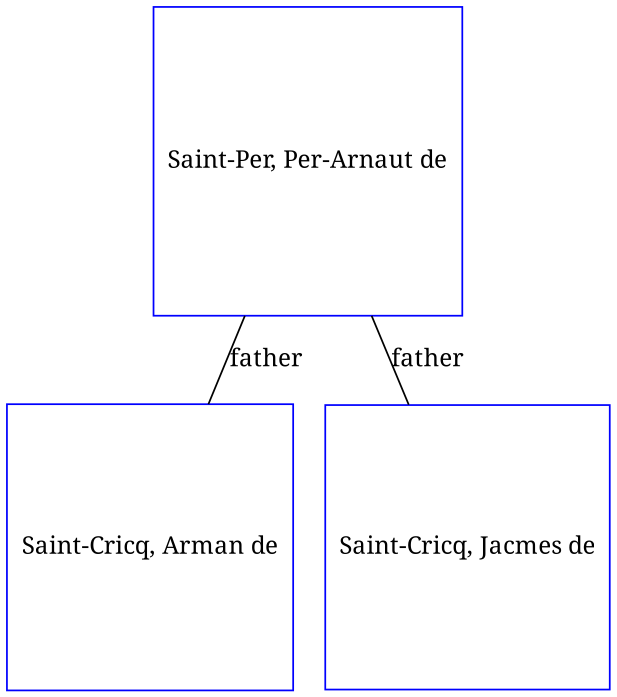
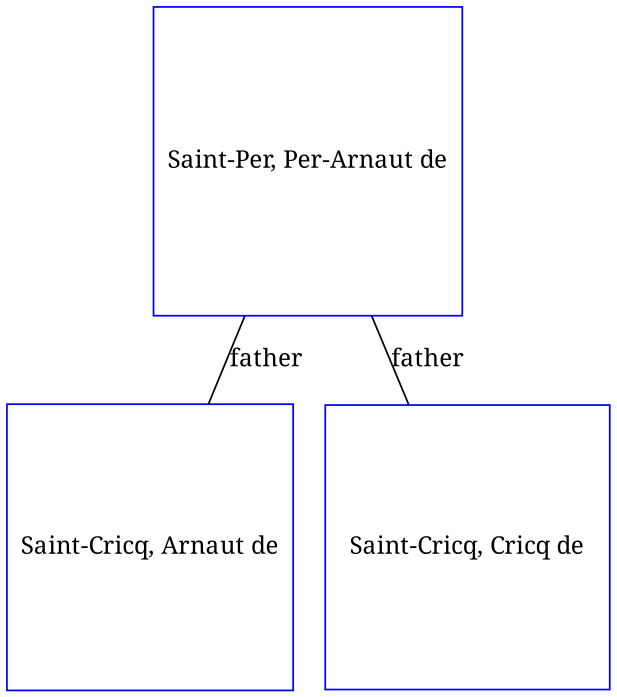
(150, 547) -> (150, 547)
(468, 547) -> (468, 547)
